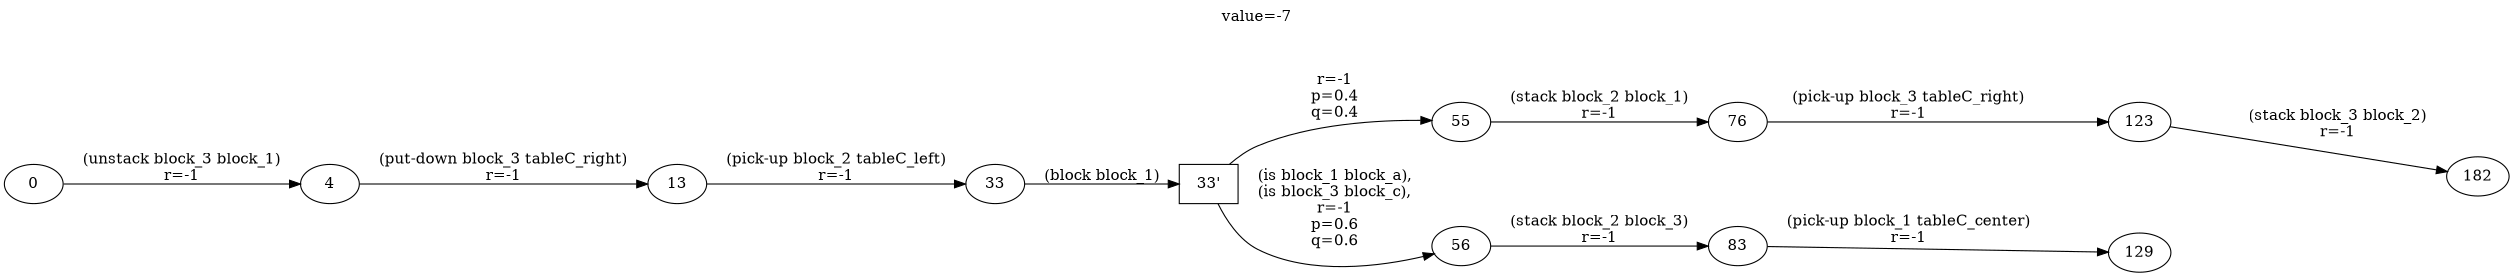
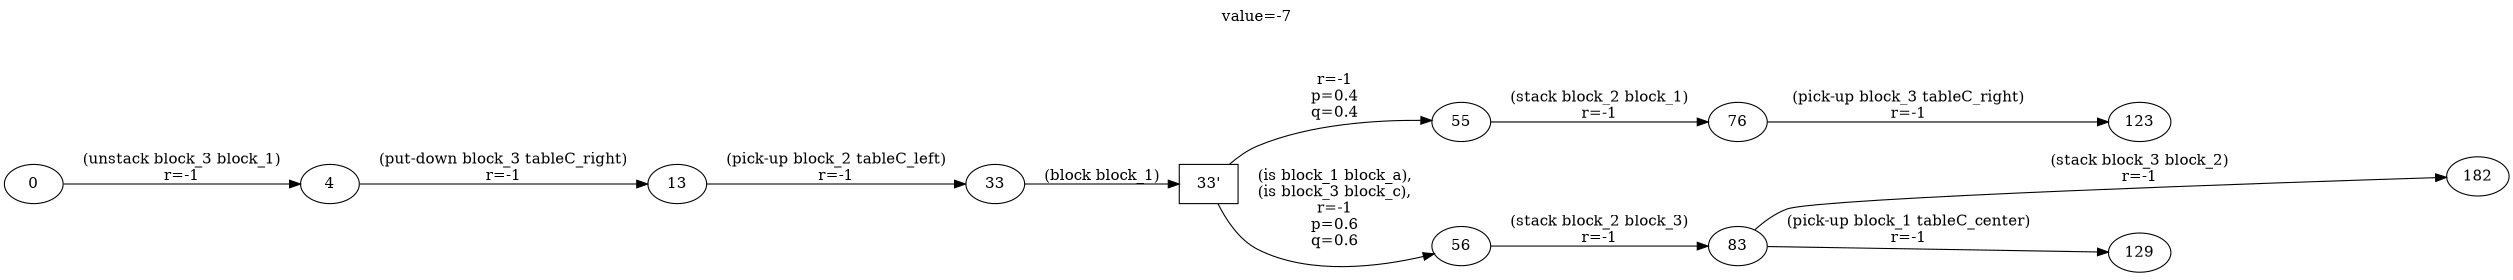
(2303, 148) -> (2092, 190)
